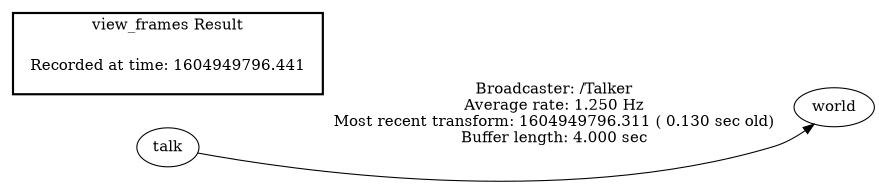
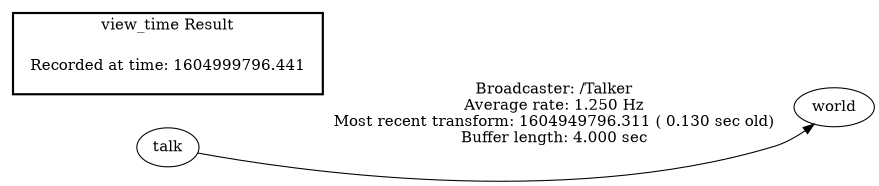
(168, 25) -> (168, 25)
(168, 66) -> (168, 66)
